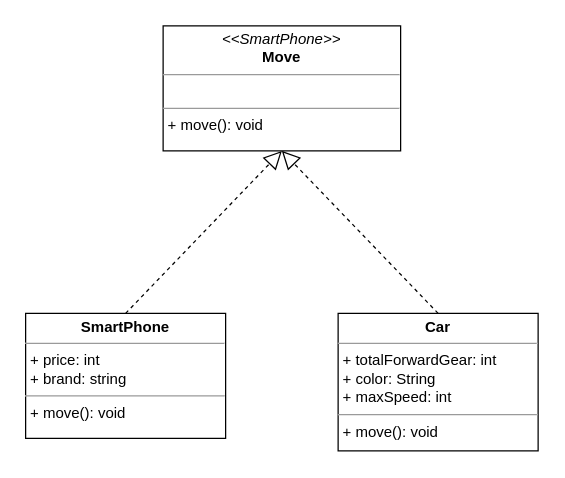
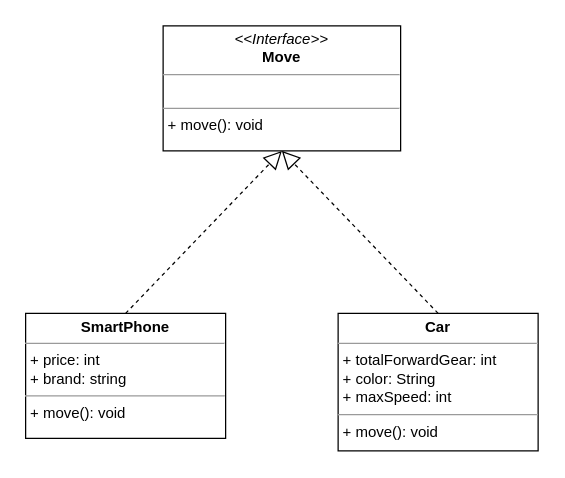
(222, 53) -> (218, 53)
